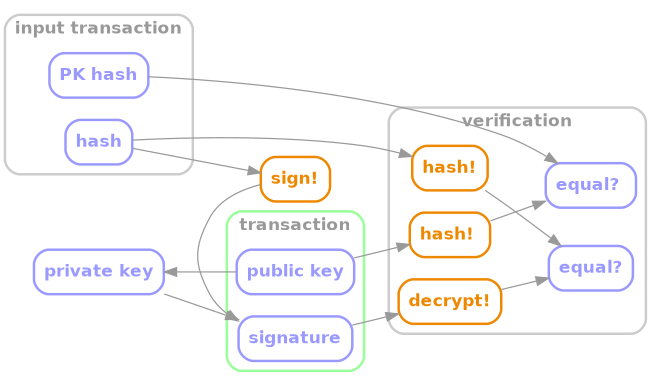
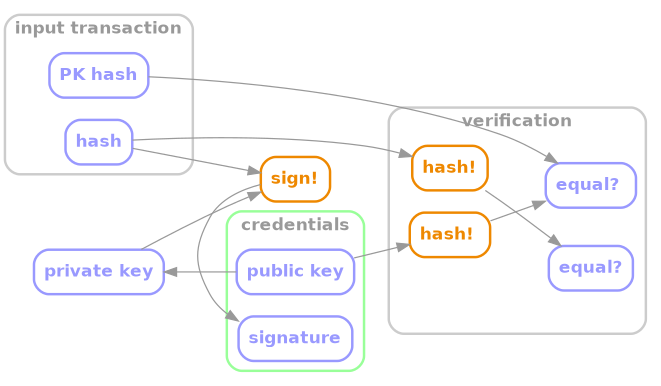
(295, 226) -> (295, 226)
(450, 302) -> none
(195, 305) -> (195, 222)
